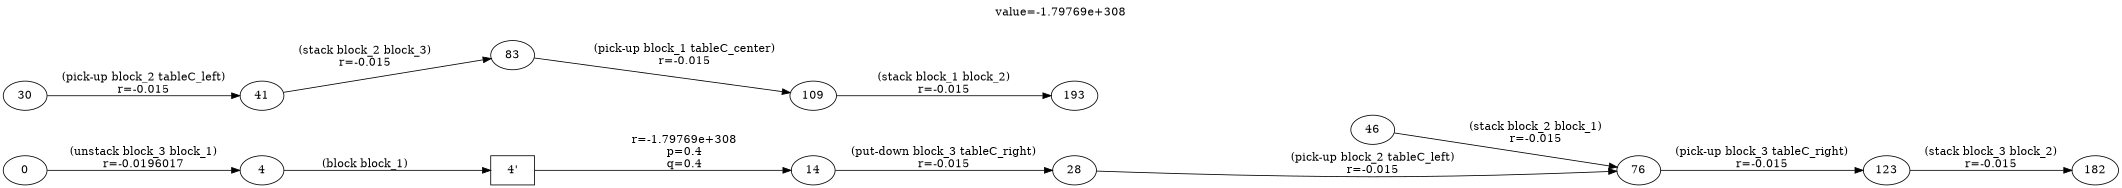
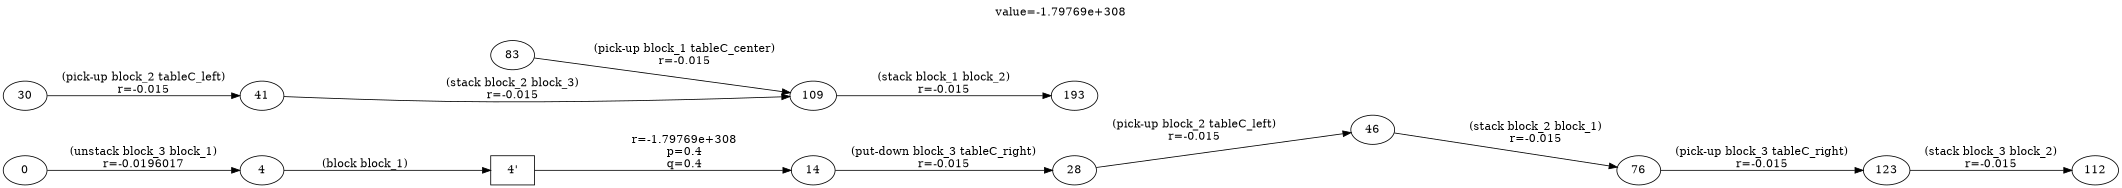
(383, 76) -> (533, 102)
(2095, 170) -> (2095, 170)
(1353, 177) -> (1220, 151)
